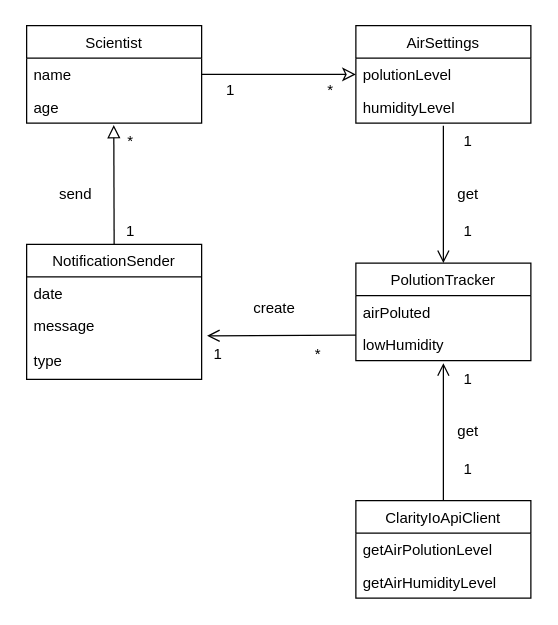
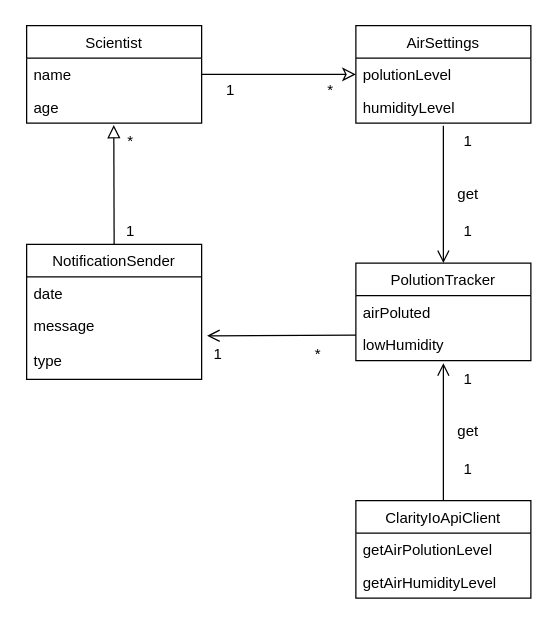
(76, 194) -> none
(274, 308) -> none
